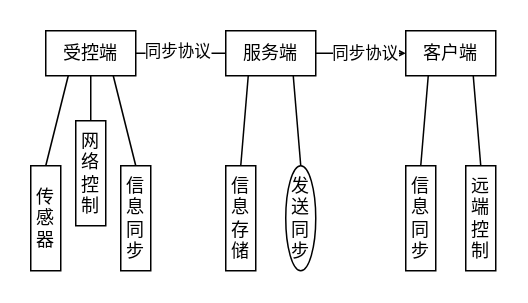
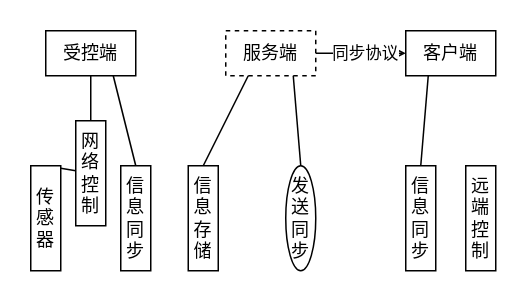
(181, 53) -> none
(271, 53) -> (271, 53)
(57, 121) -> (68, 169)
(477, 121) -> none
(241, 218) -> (203, 218)
